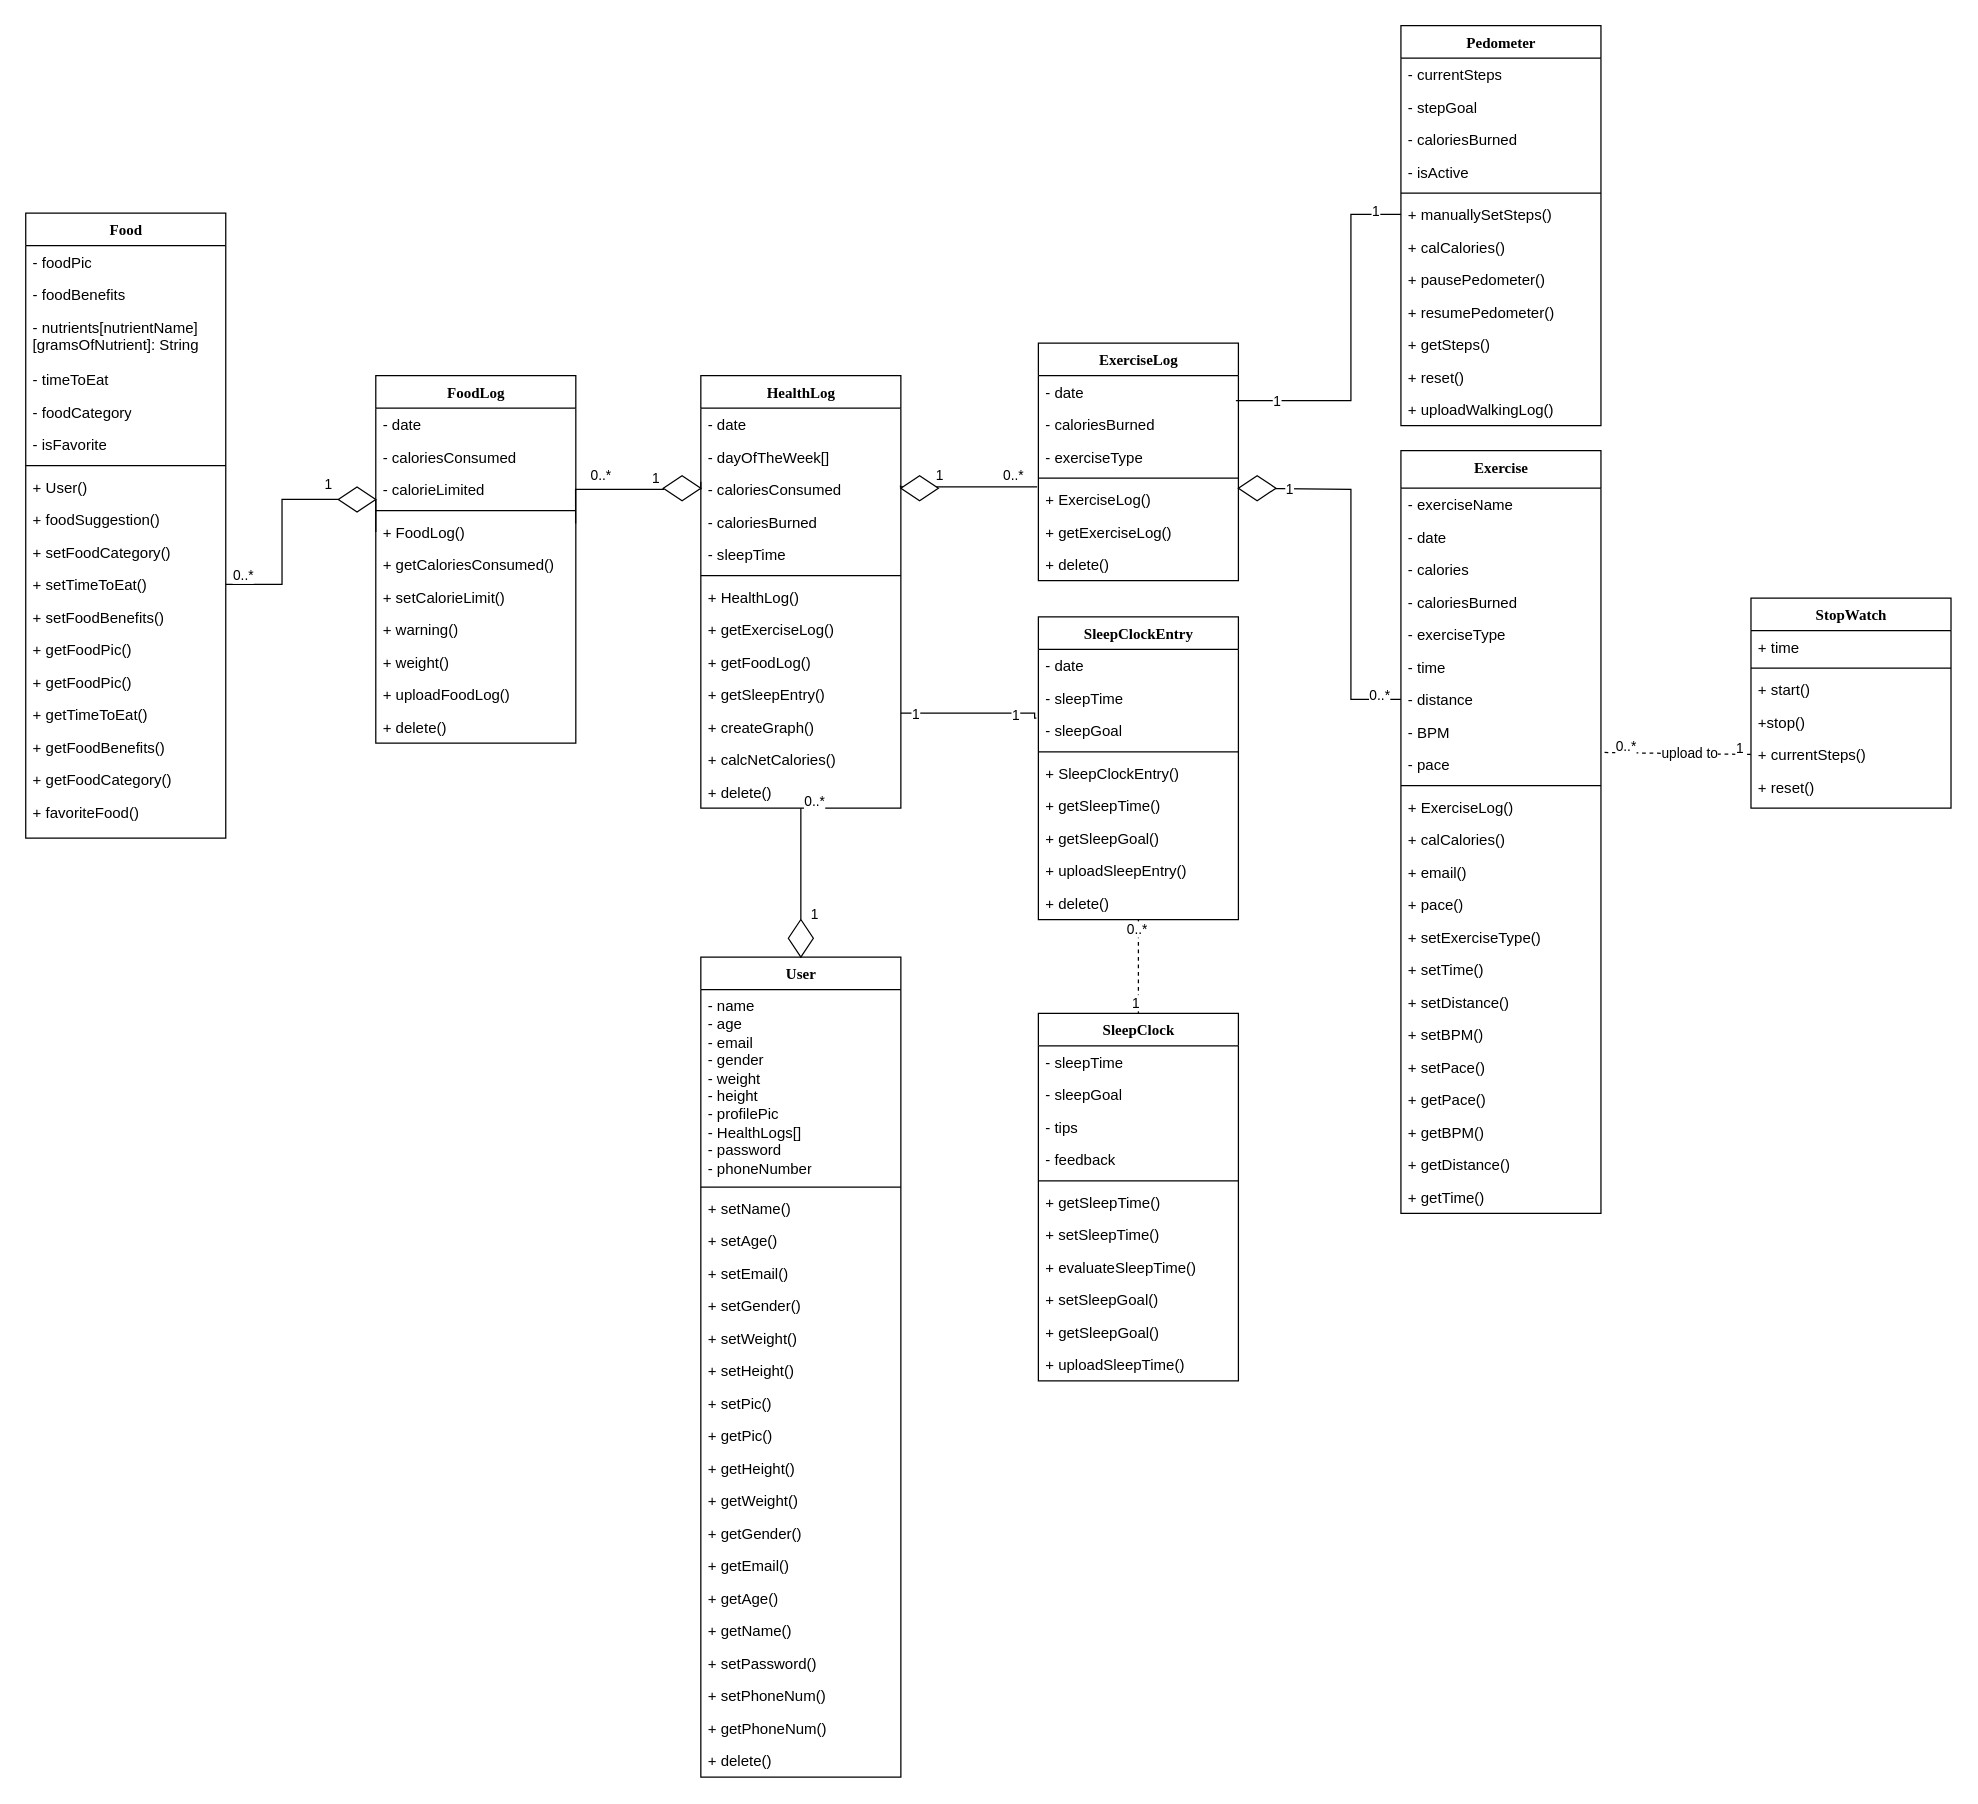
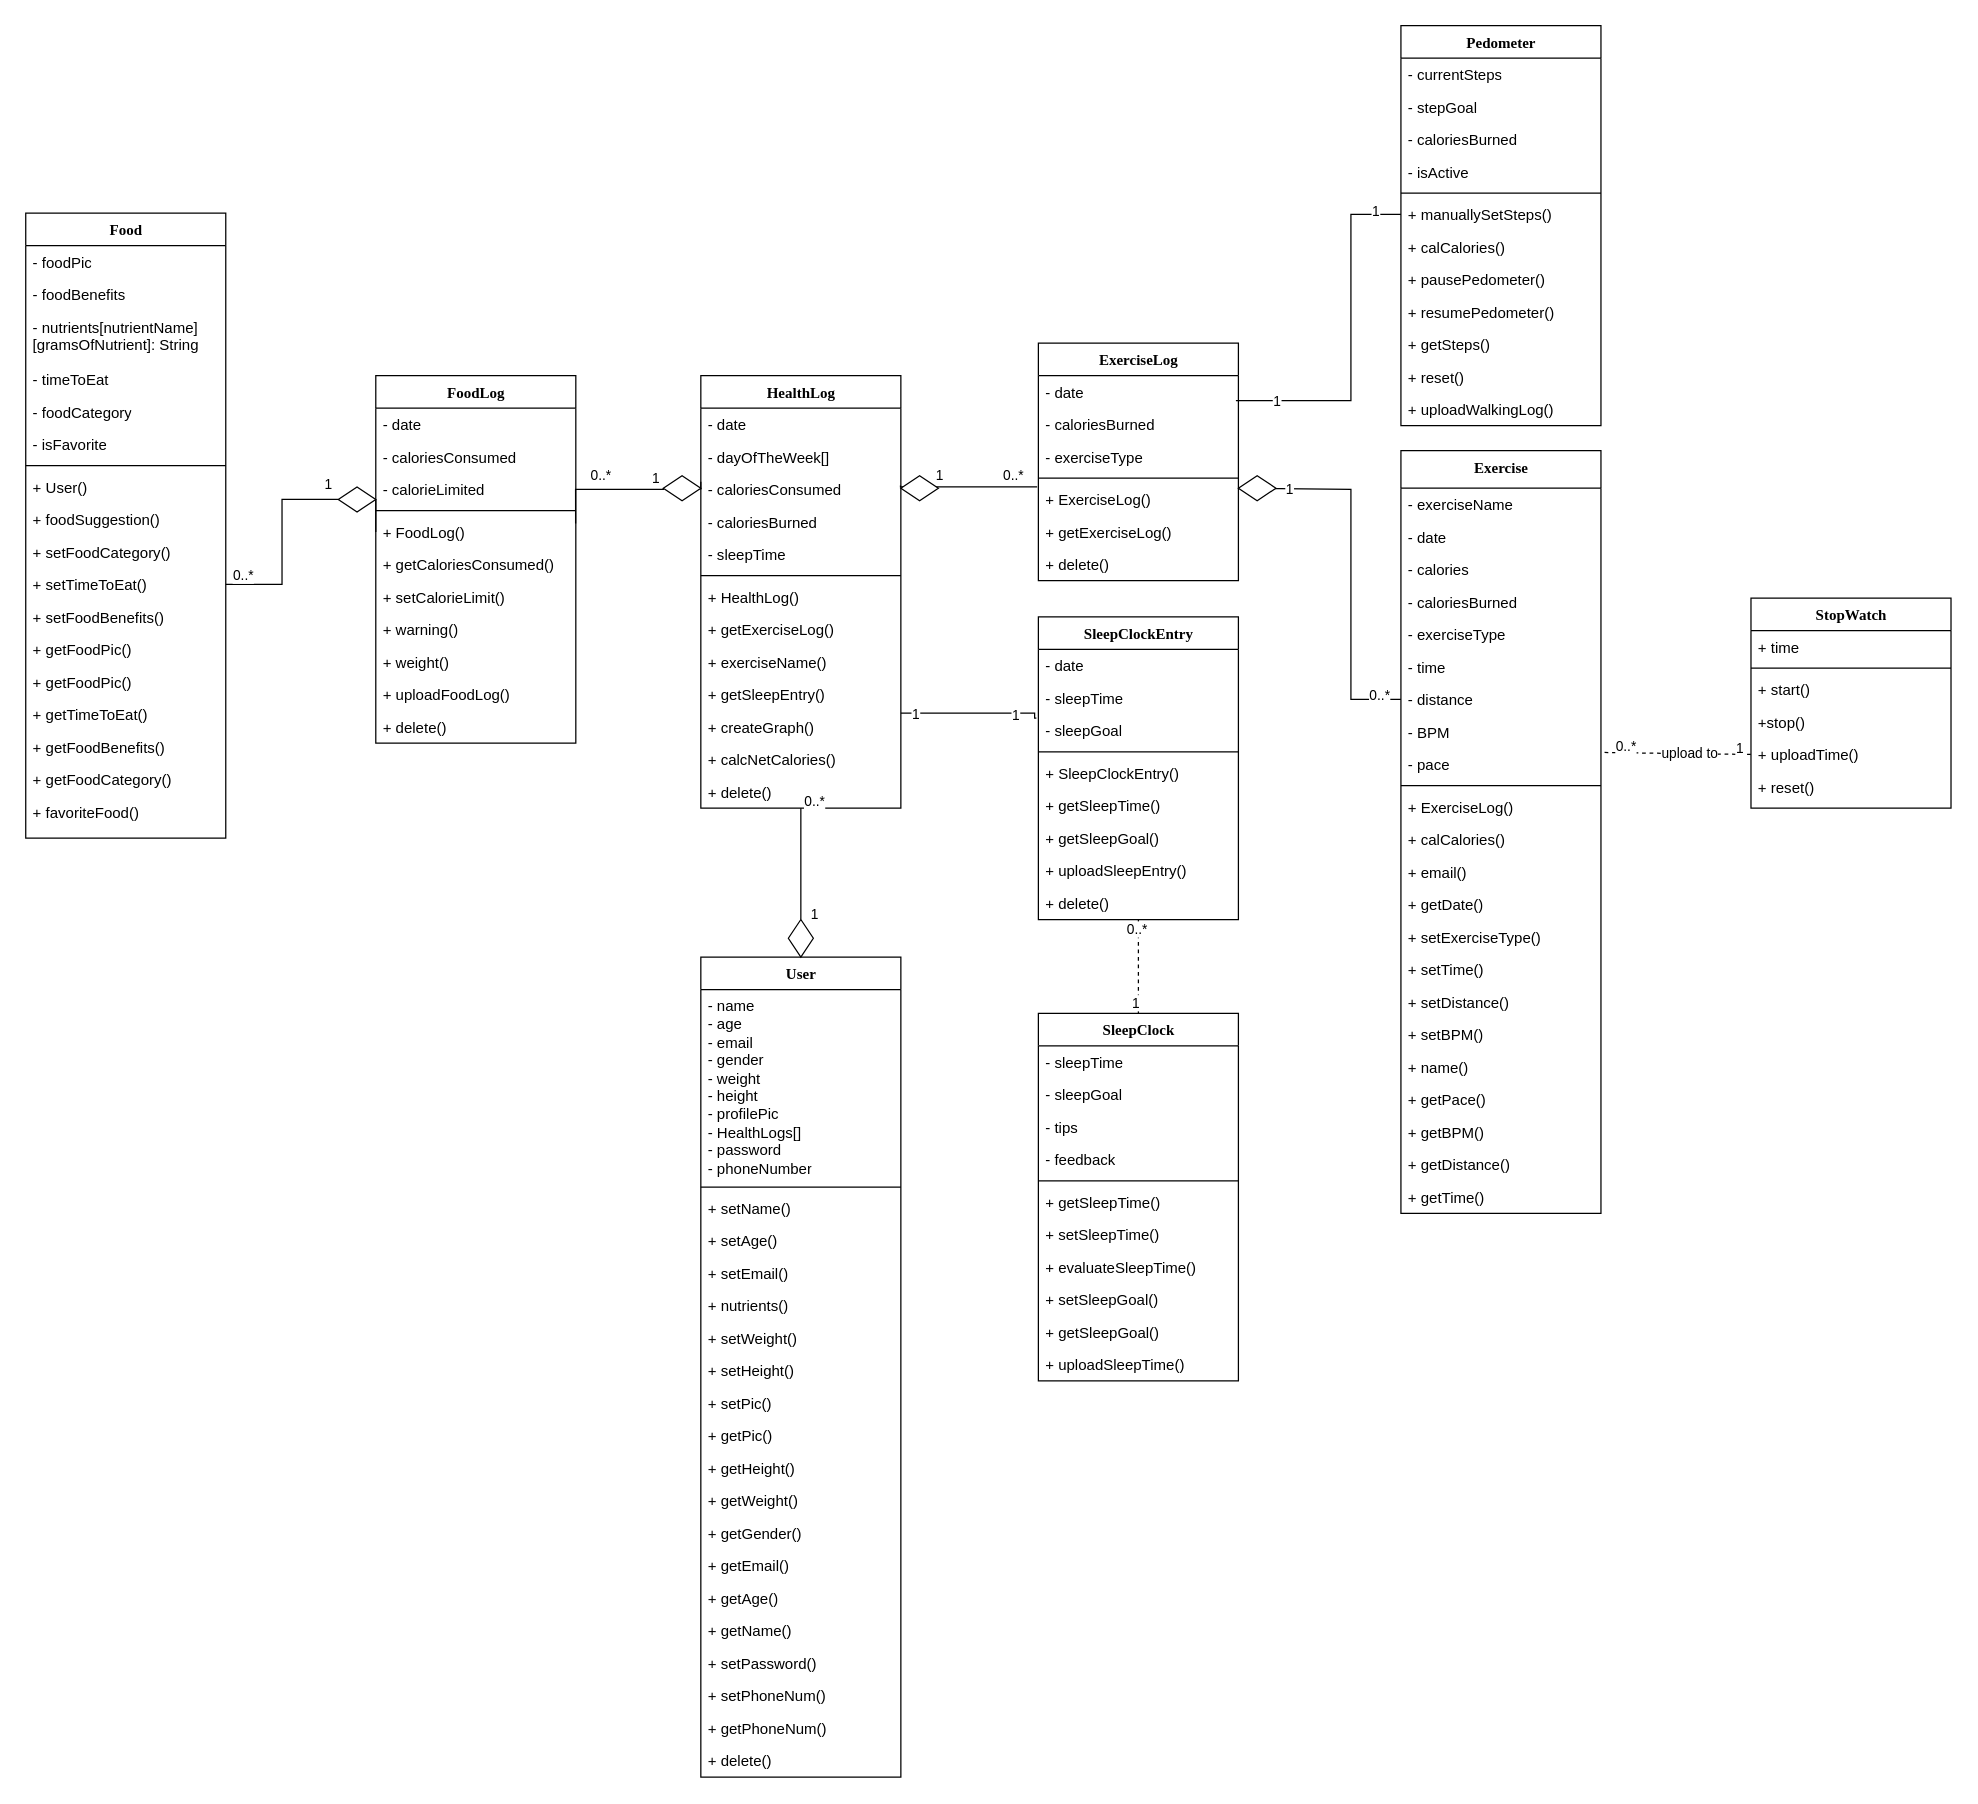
(765, 663) -> (771, 663)
(1823, 756) -> (1811, 756)
(1440, 906) -> (1452, 906)
(1452, 1068) -> (1440, 1068)
(761, 1307) -> (759, 1307)
